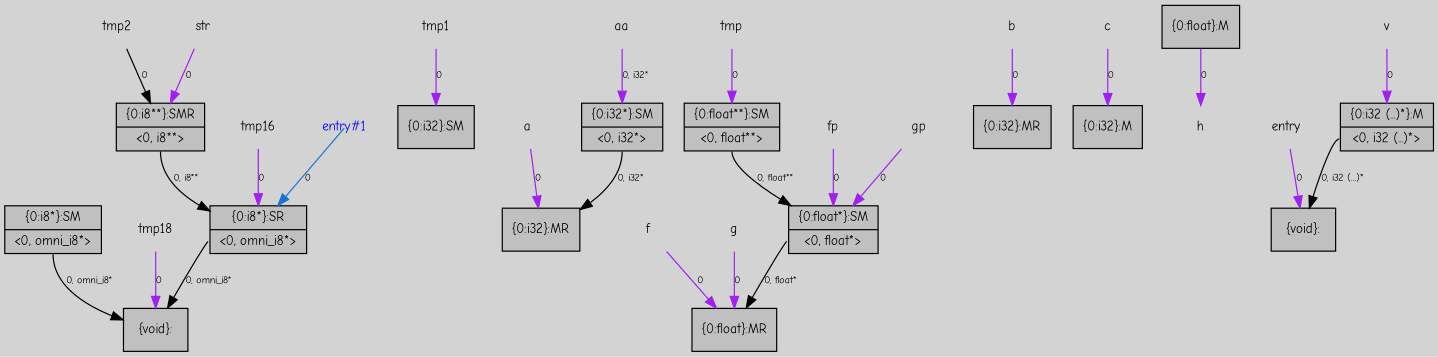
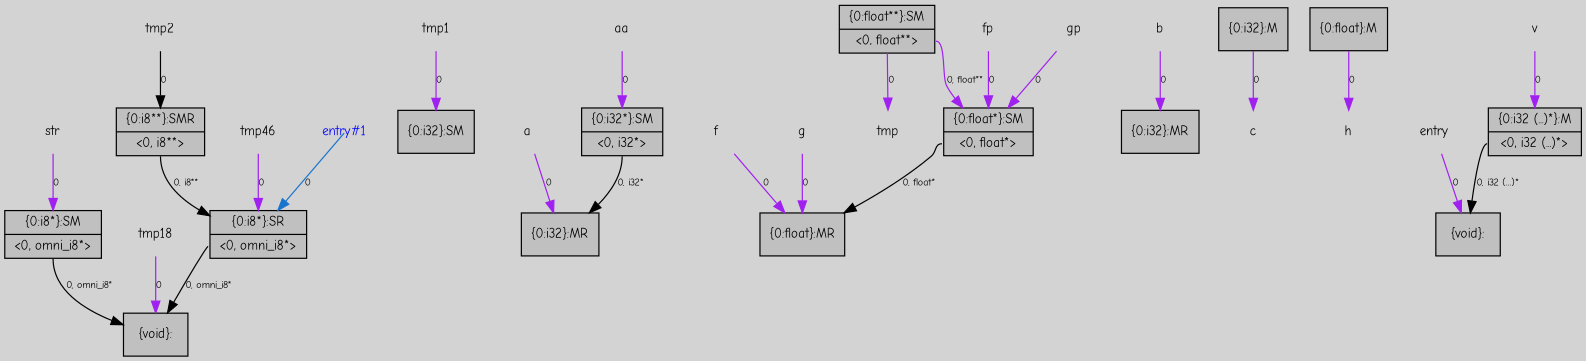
(185, 70) -> (53, 176)
(732, 70) -> (888, 76)
(1108, 71) -> (1253, 75)
(635, 76) -> (625, 81)
(258, 127) -> (258, 132)
(752, 179) -> (944, 70)
